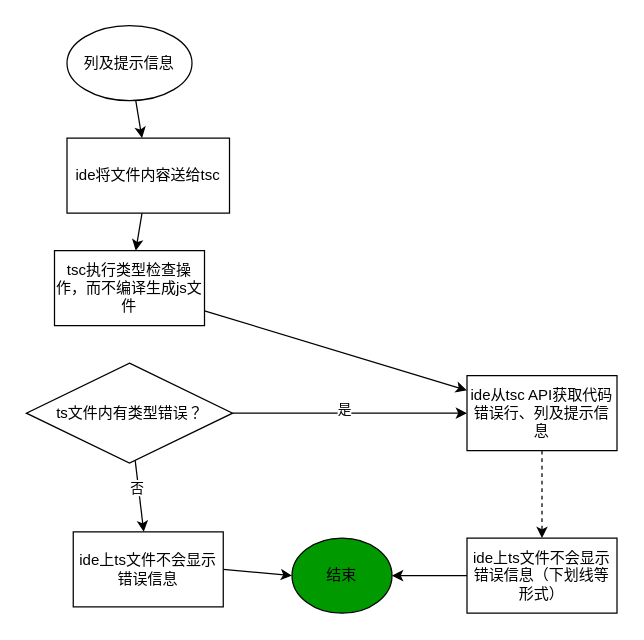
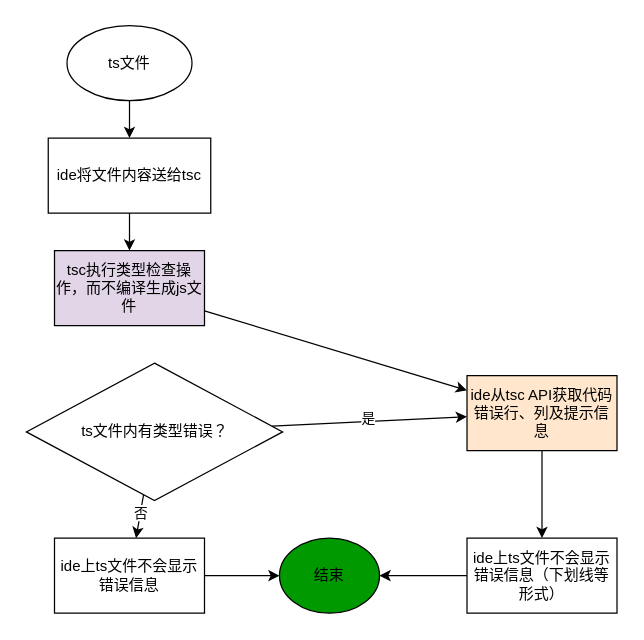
(129, 63) -> (129, 63)
(148, 176) -> (129, 176)
(129, 288) -> (129, 288)
(129, 413) -> (154, 432)
(542, 413) -> (542, 413)
(542, 490) -> (542, 490)
(148, 569) -> (129, 576)
(342, 576) -> (329, 576)
